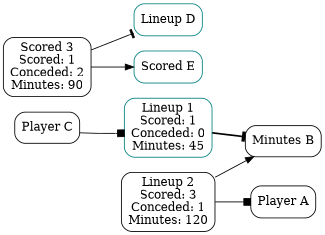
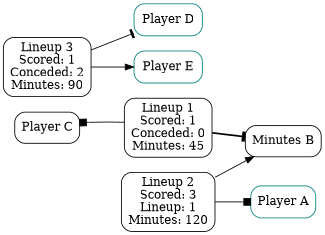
(168, 20) -> (168, 20)
(47, 67) -> (47, 67)
(168, 67) -> (168, 67)
(168, 128) -> (168, 128)
(98, 133) -> (106, 122)
(168, 202) -> (168, 202)
(283, 202) -> (283, 202)
